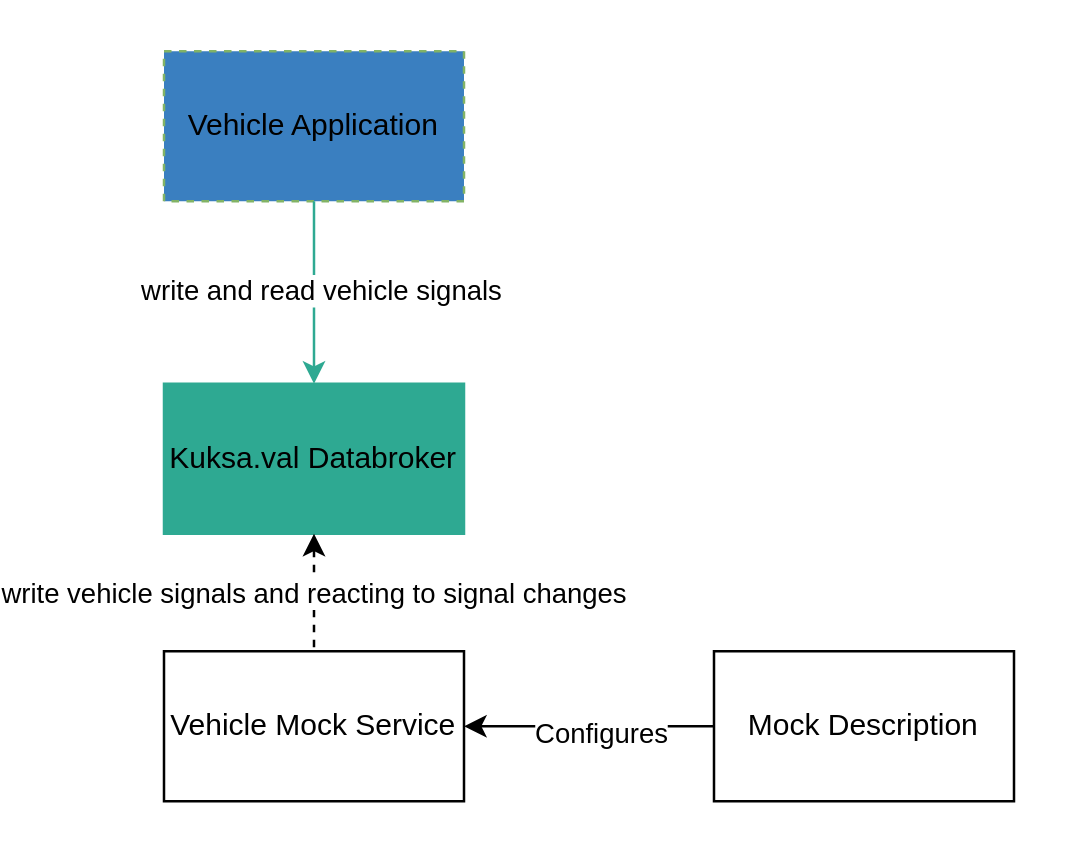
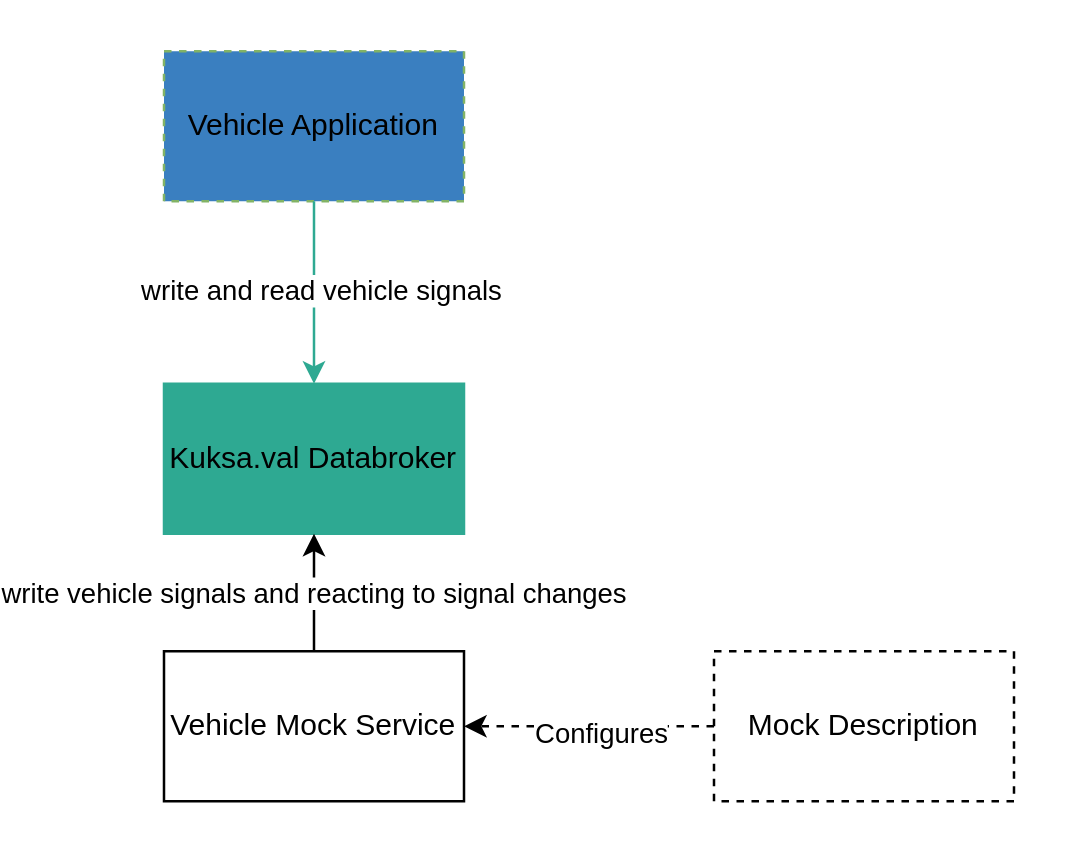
(314, 633) -> (314, 633)
(512, 726) -> (512, 726)
(864, 726) -> (864, 726)
